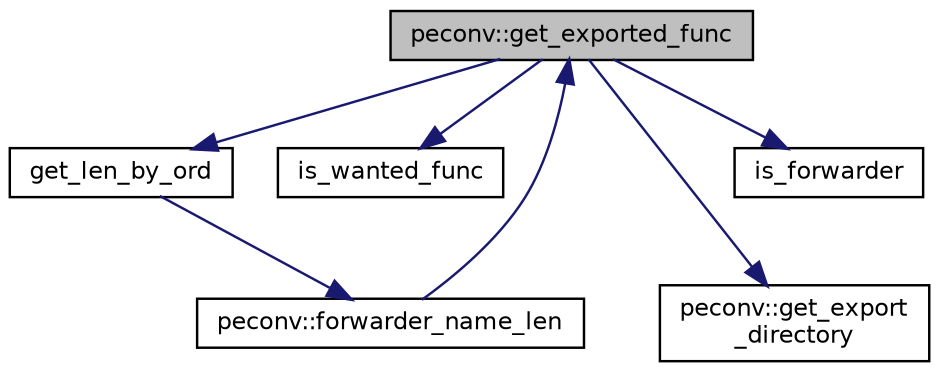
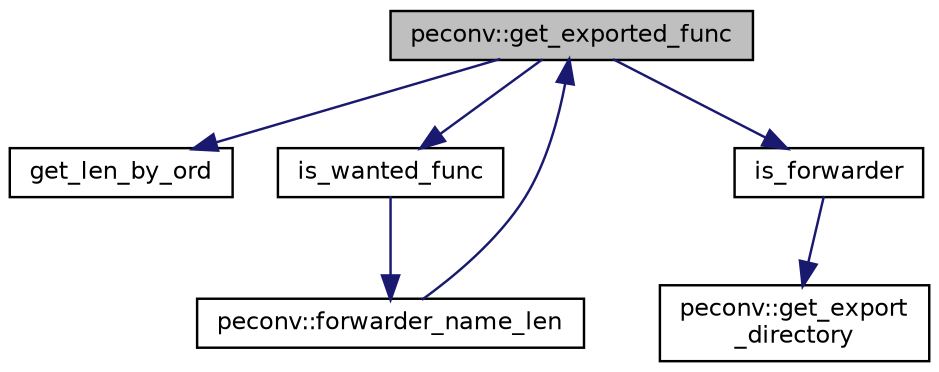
(670, 163) -> (816, 229)
(245, 242) -> (391, 236)
